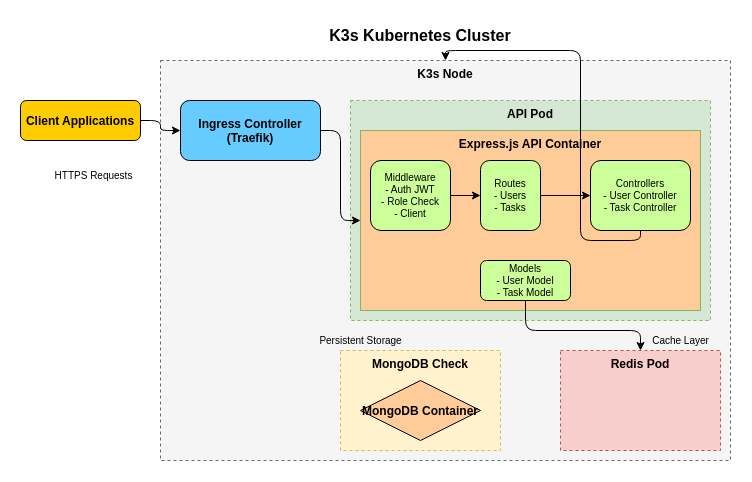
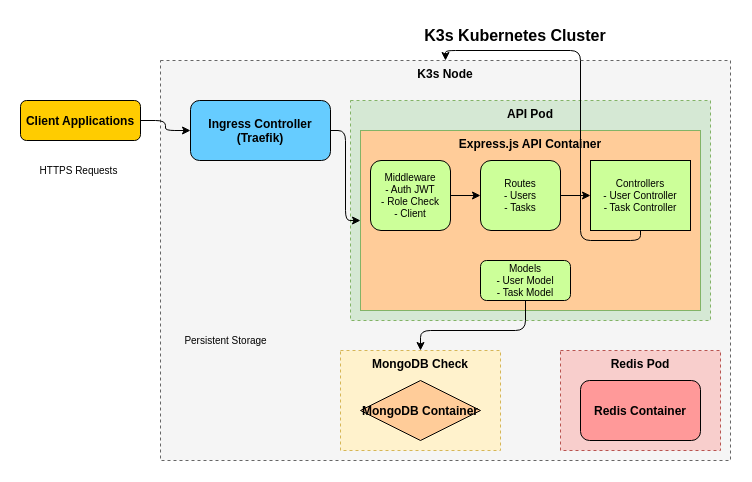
(421, 36) -> (516, 36)
(251, 131) -> (261, 131)
(94, 176) -> (79, 171)
(511, 196) -> (521, 196)
(641, 196) -> (641, 196)
none -> (469, 331)
(588, 331) -> none
(361, 341) -> (226, 341)
(681, 341) -> none
none -> (641, 411)
